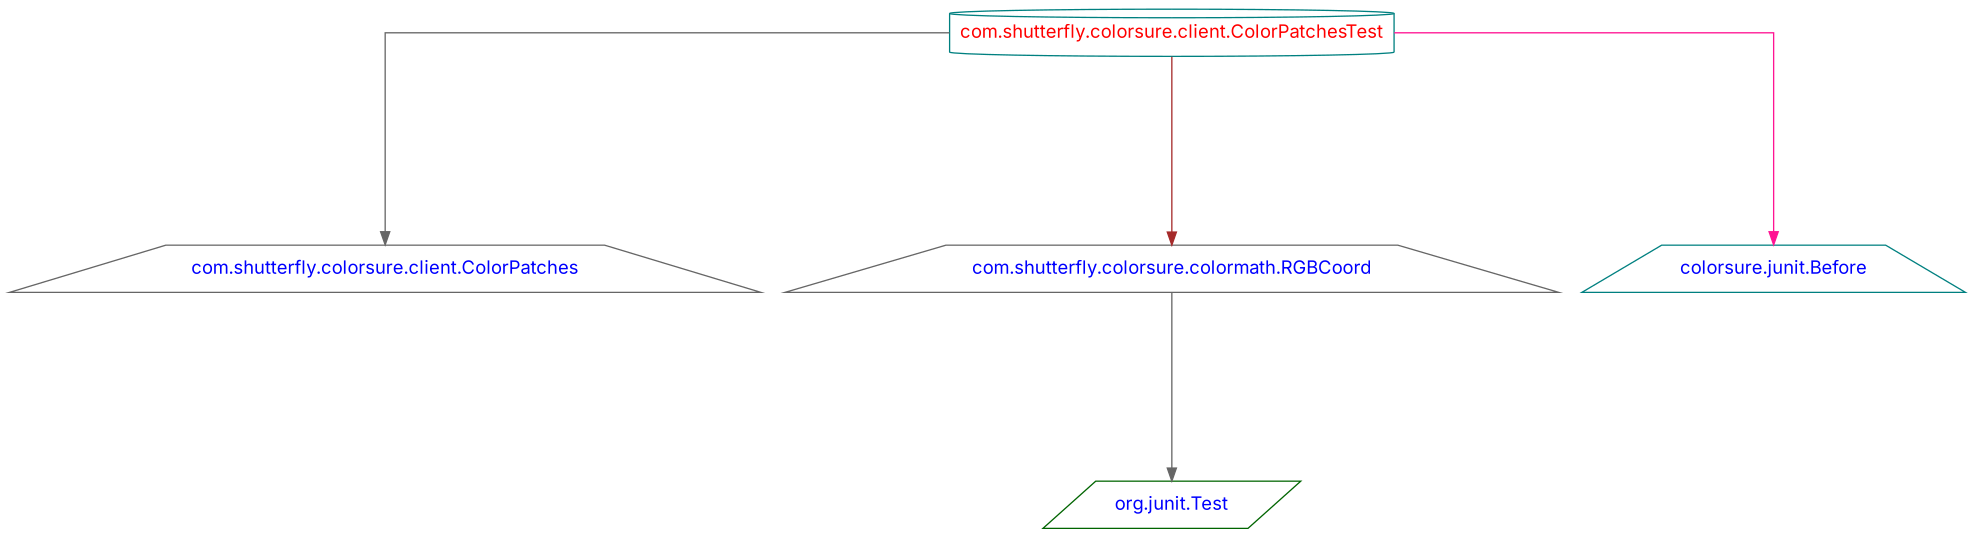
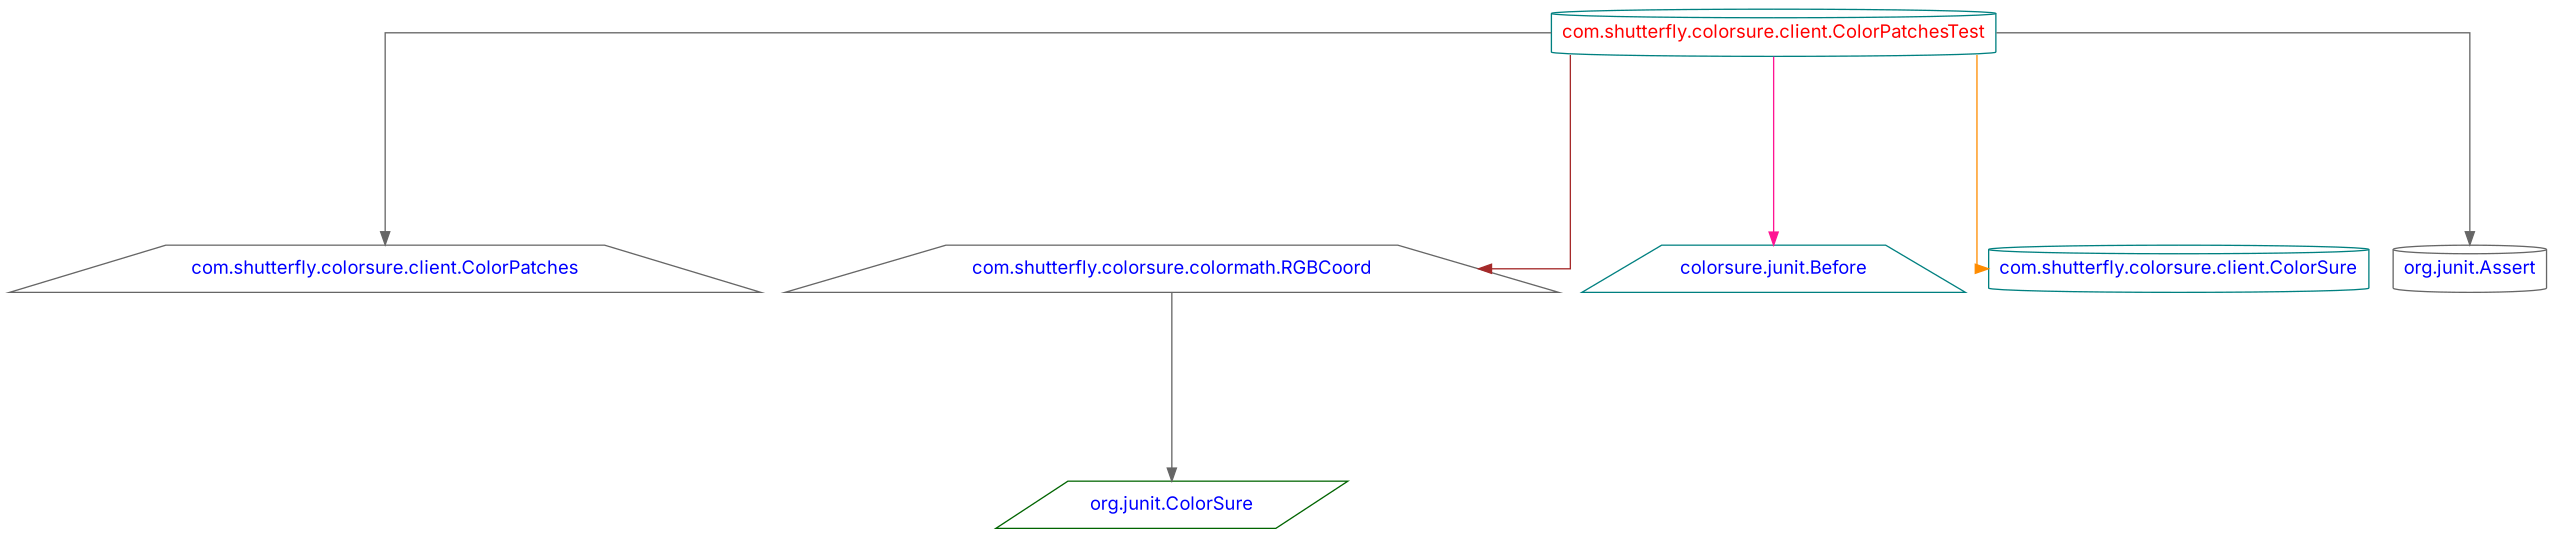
none -> (2179, 269)
none -> (2470, 269)
(1172, 505) -> (1172, 505)
